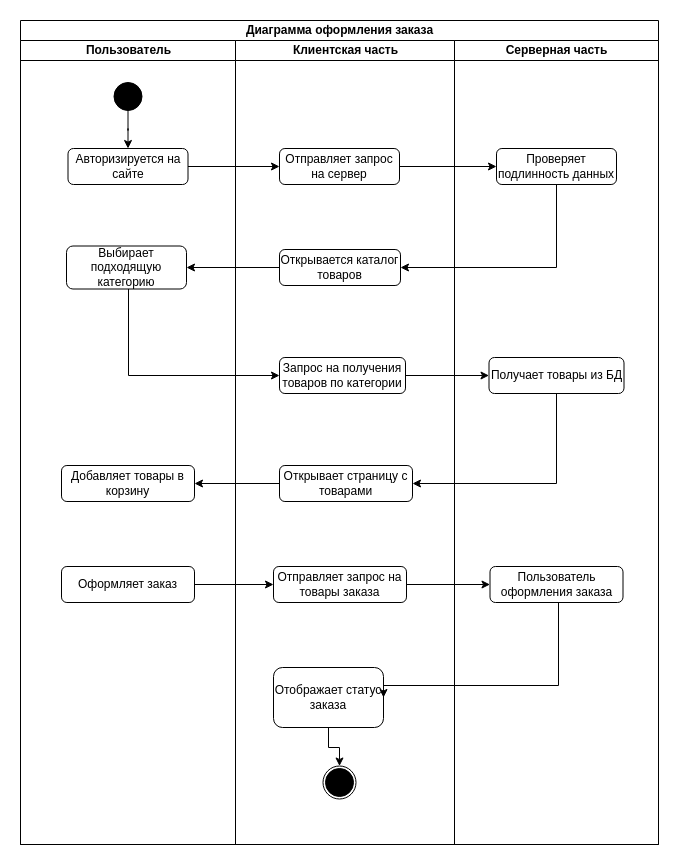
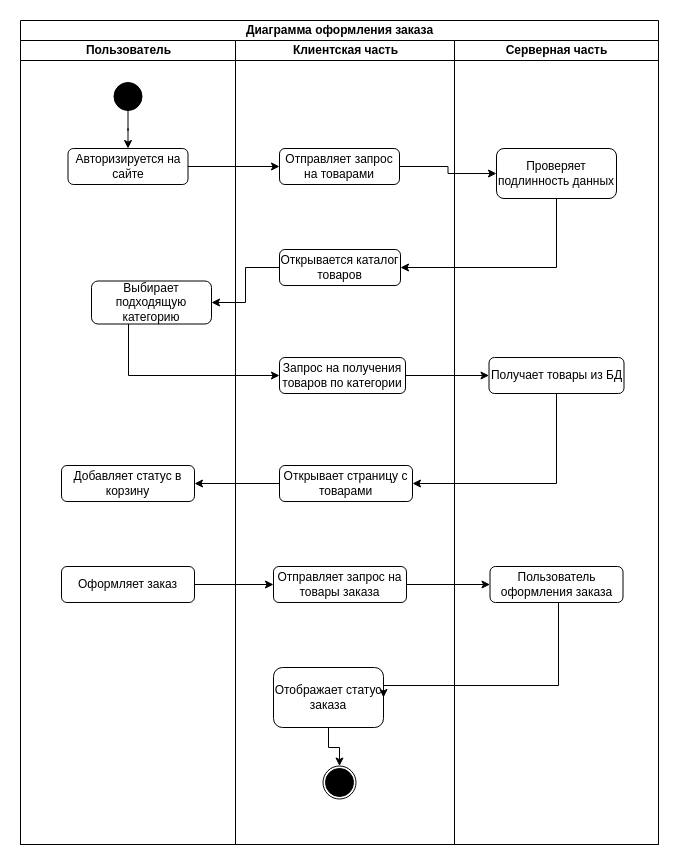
(340, 167) -> (340, 167)
(557, 167) -> (557, 174)
(127, 268) -> (152, 303)
(128, 484) -> (128, 484)
